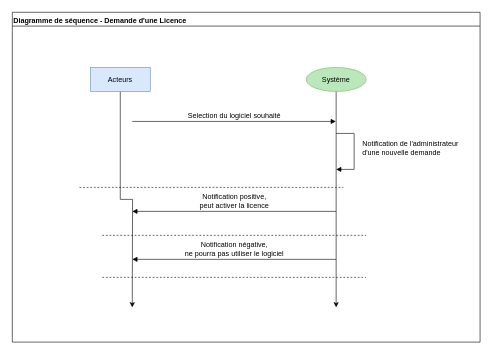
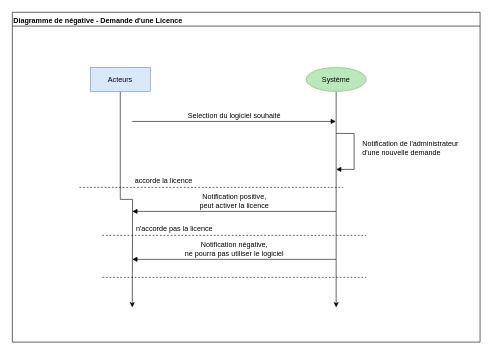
(95, 20) -> (95, 20)
none -> (164, 182)
none -> (174, 230)
